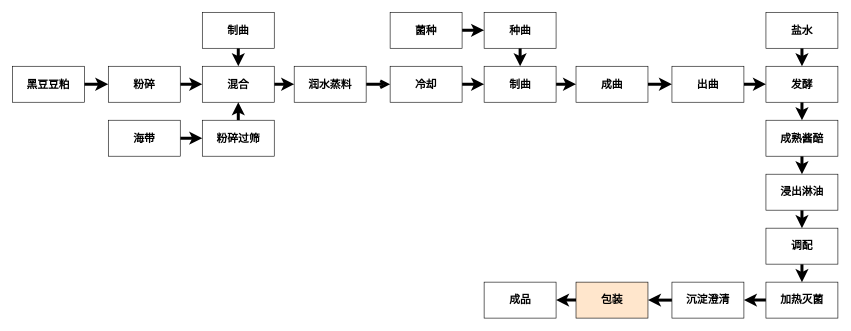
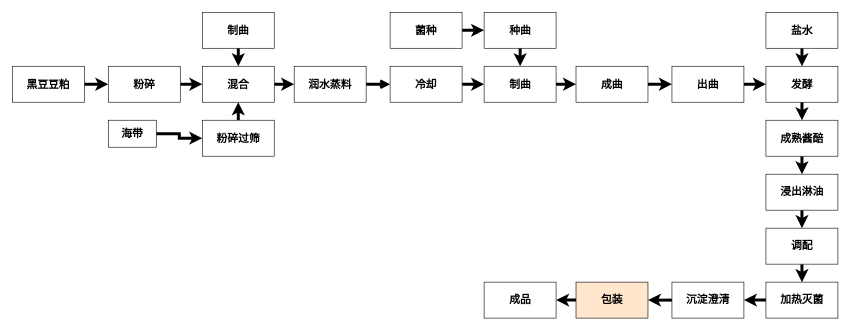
(144, 138) -> (132, 134)
